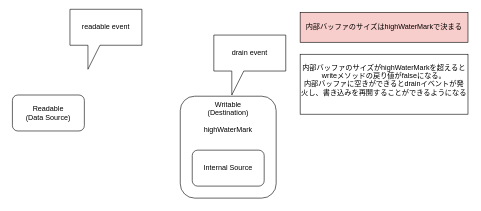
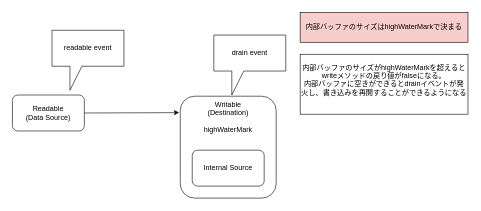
(106, 39) -> (88, 60)
none -> (169, 113)
